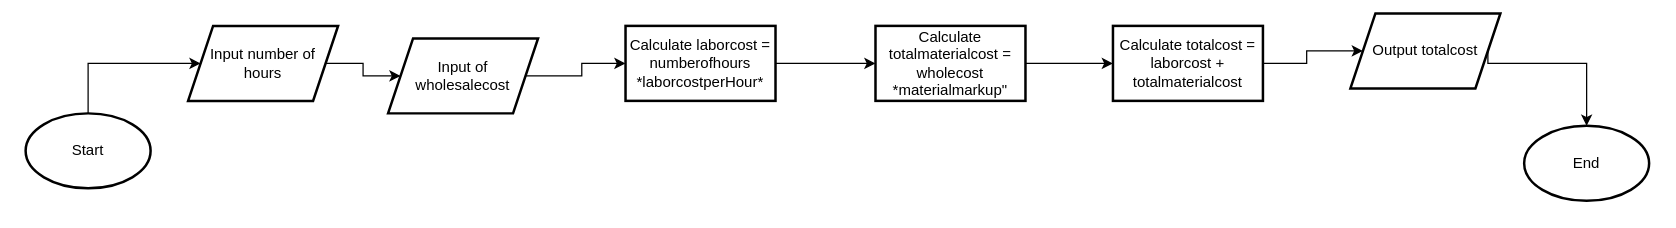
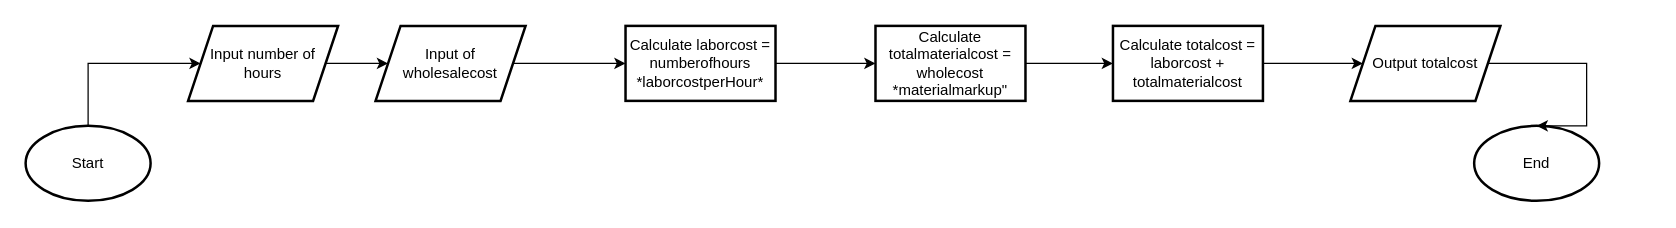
(1426, 51) -> (1426, 63)
(463, 76) -> (451, 63)
(88, 151) -> (88, 163)
(1587, 163) -> (1537, 163)
